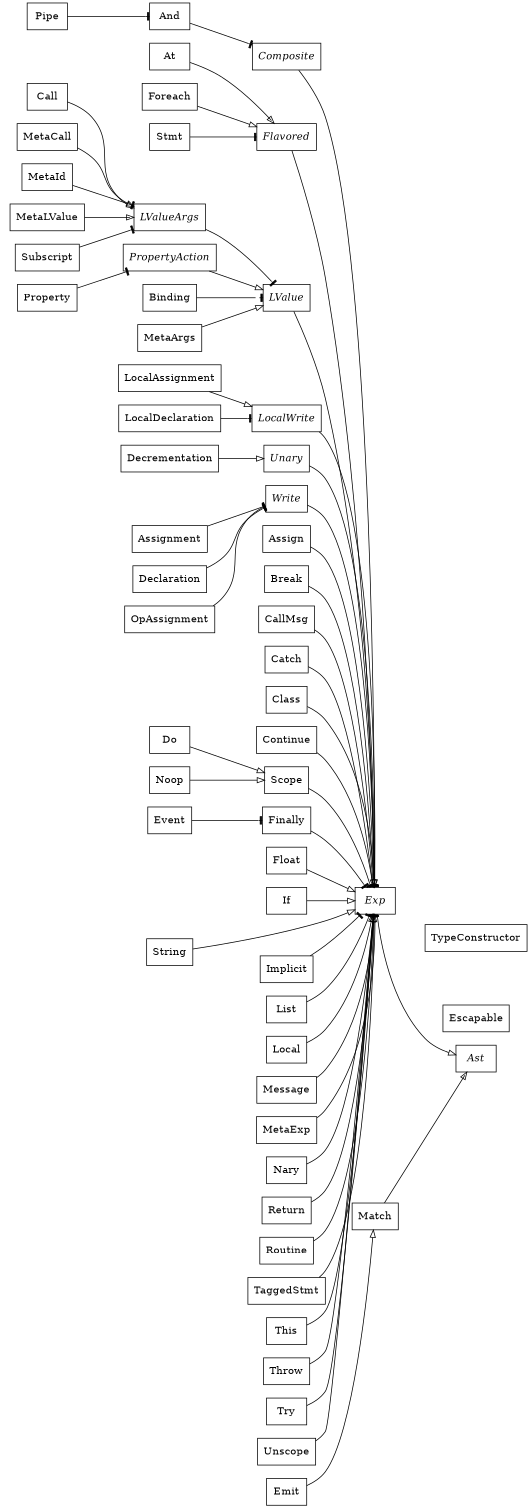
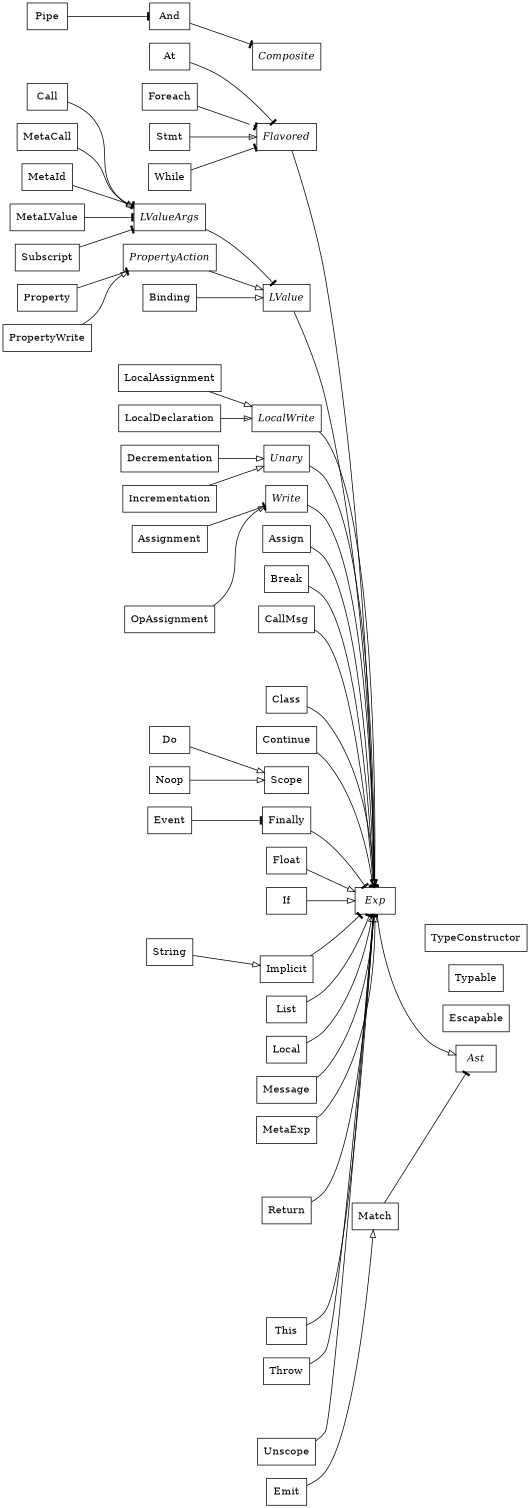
(234, 86) -> (234, 86)
(224, 115) -> (224, 115)
(221, 137) -> (221, 137)
none -> (170, 177)
(107, 217) -> (107, 217)
(226, 298) -> (226, 298)
none -> (47, 338)
(170, 338) -> none
(234, 418) -> (234, 418)
(366, 472) -> none
none -> (170, 499)
(235, 555) -> (235, 555)
(170, 579) -> none
(287, 660) -> none
(361, 699) -> (361, 699)
(359, 726) -> (359, 726)
(347, 830) -> none
(271, 935) -> (223, 960)
none -> (476, 978)
(346, 1075) -> (356, 1051)
(425, 1139) -> (425, 1139)
(287, 1170) -> none
(287, 1251) -> none
(287, 1291) -> none
(287, 1411) -> none
